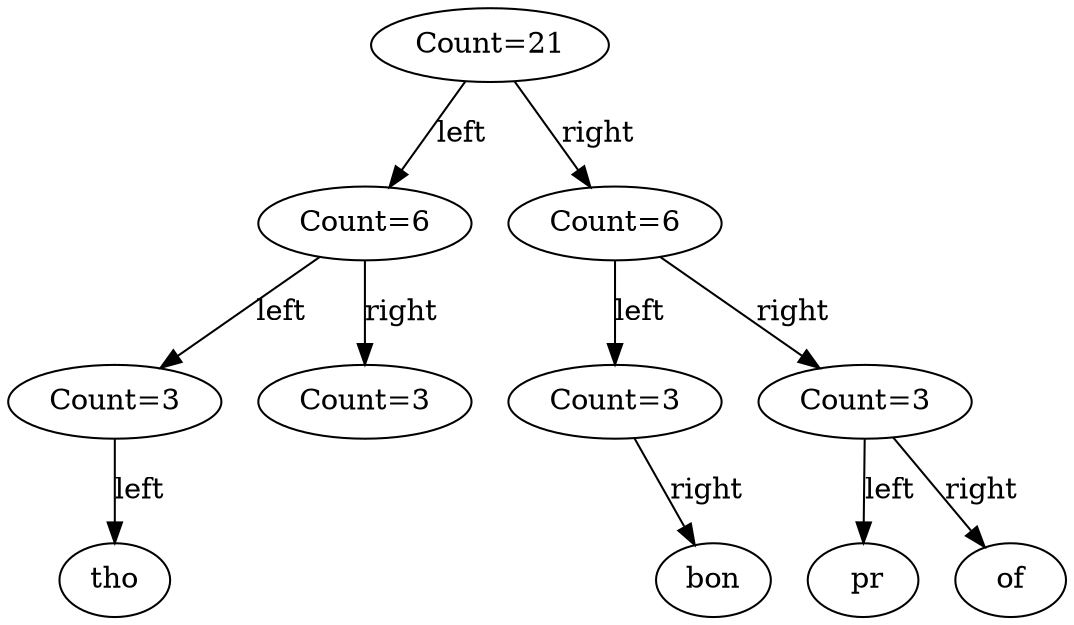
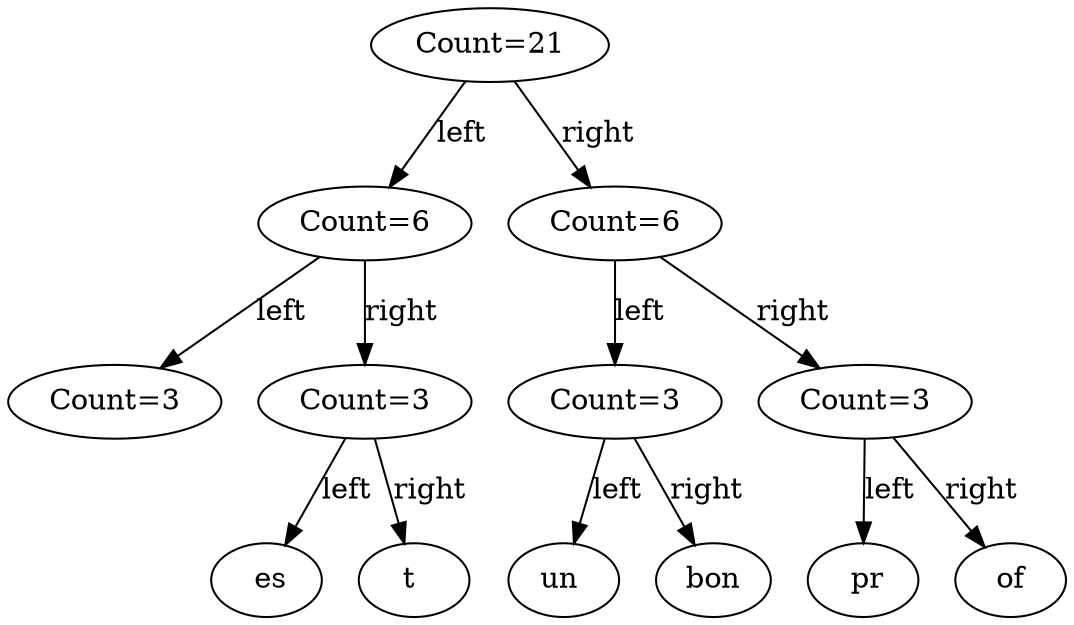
(115, 580) -> none
none -> (267, 580)
none -> (414, 580)
none -> (564, 580)
